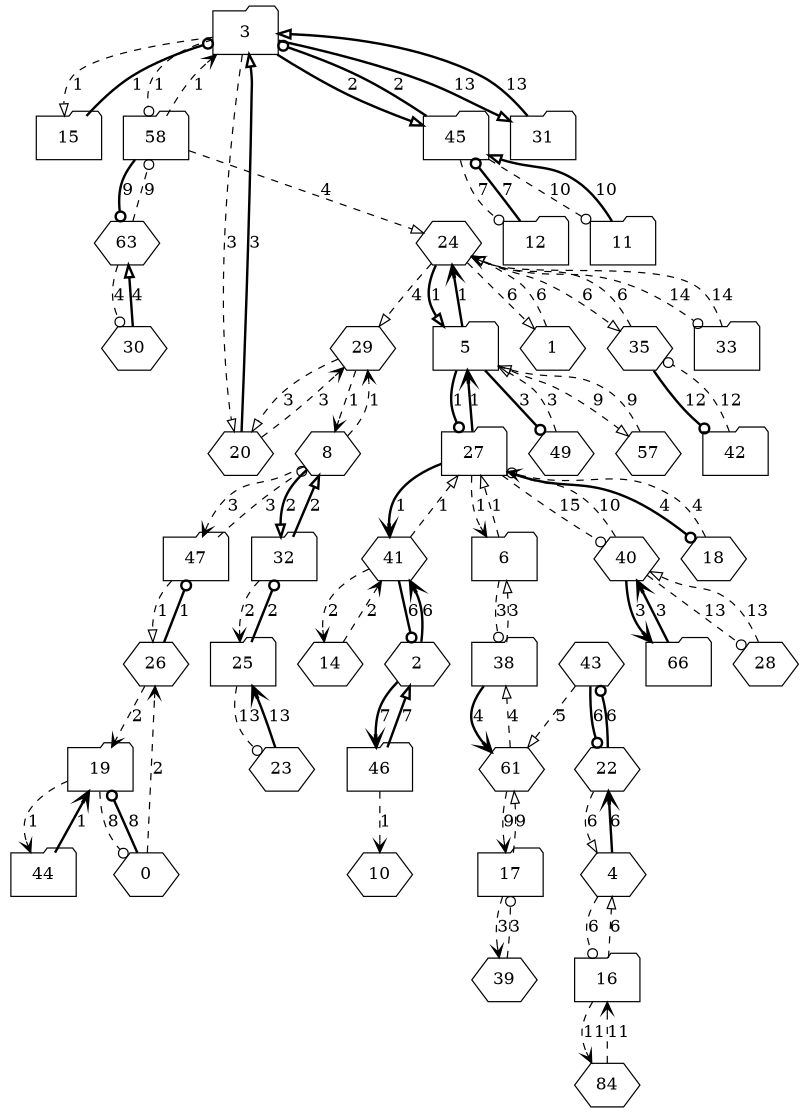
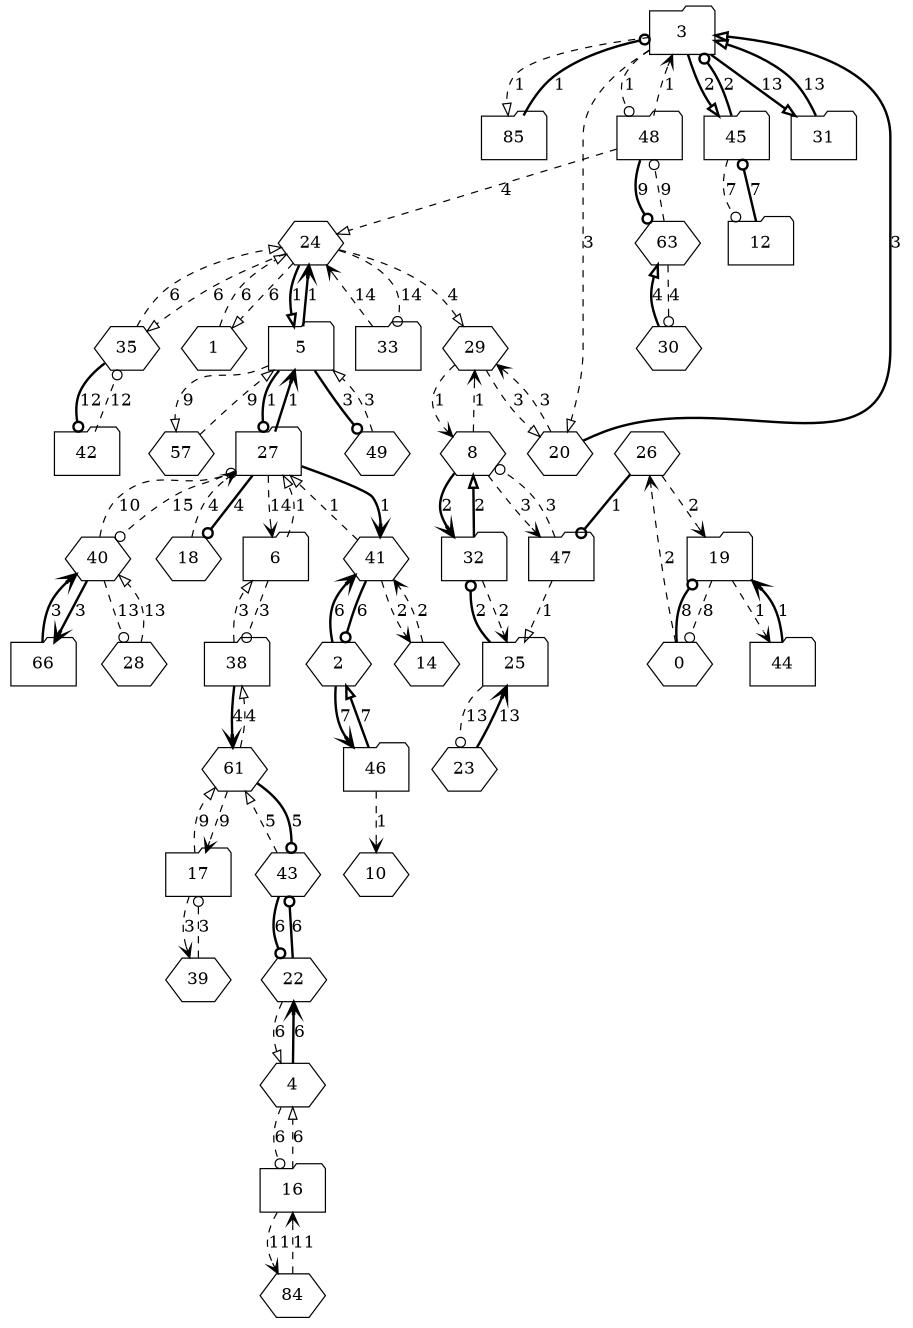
(69, 138) -> (514, 138)
(156, 138) -> (650, 138)
(623, 243) -> none
(287, 494) -> (441, 499)
(481, 506) -> (281, 506)
(157, 603) -> (541, 606)
none -> (283, 808)
